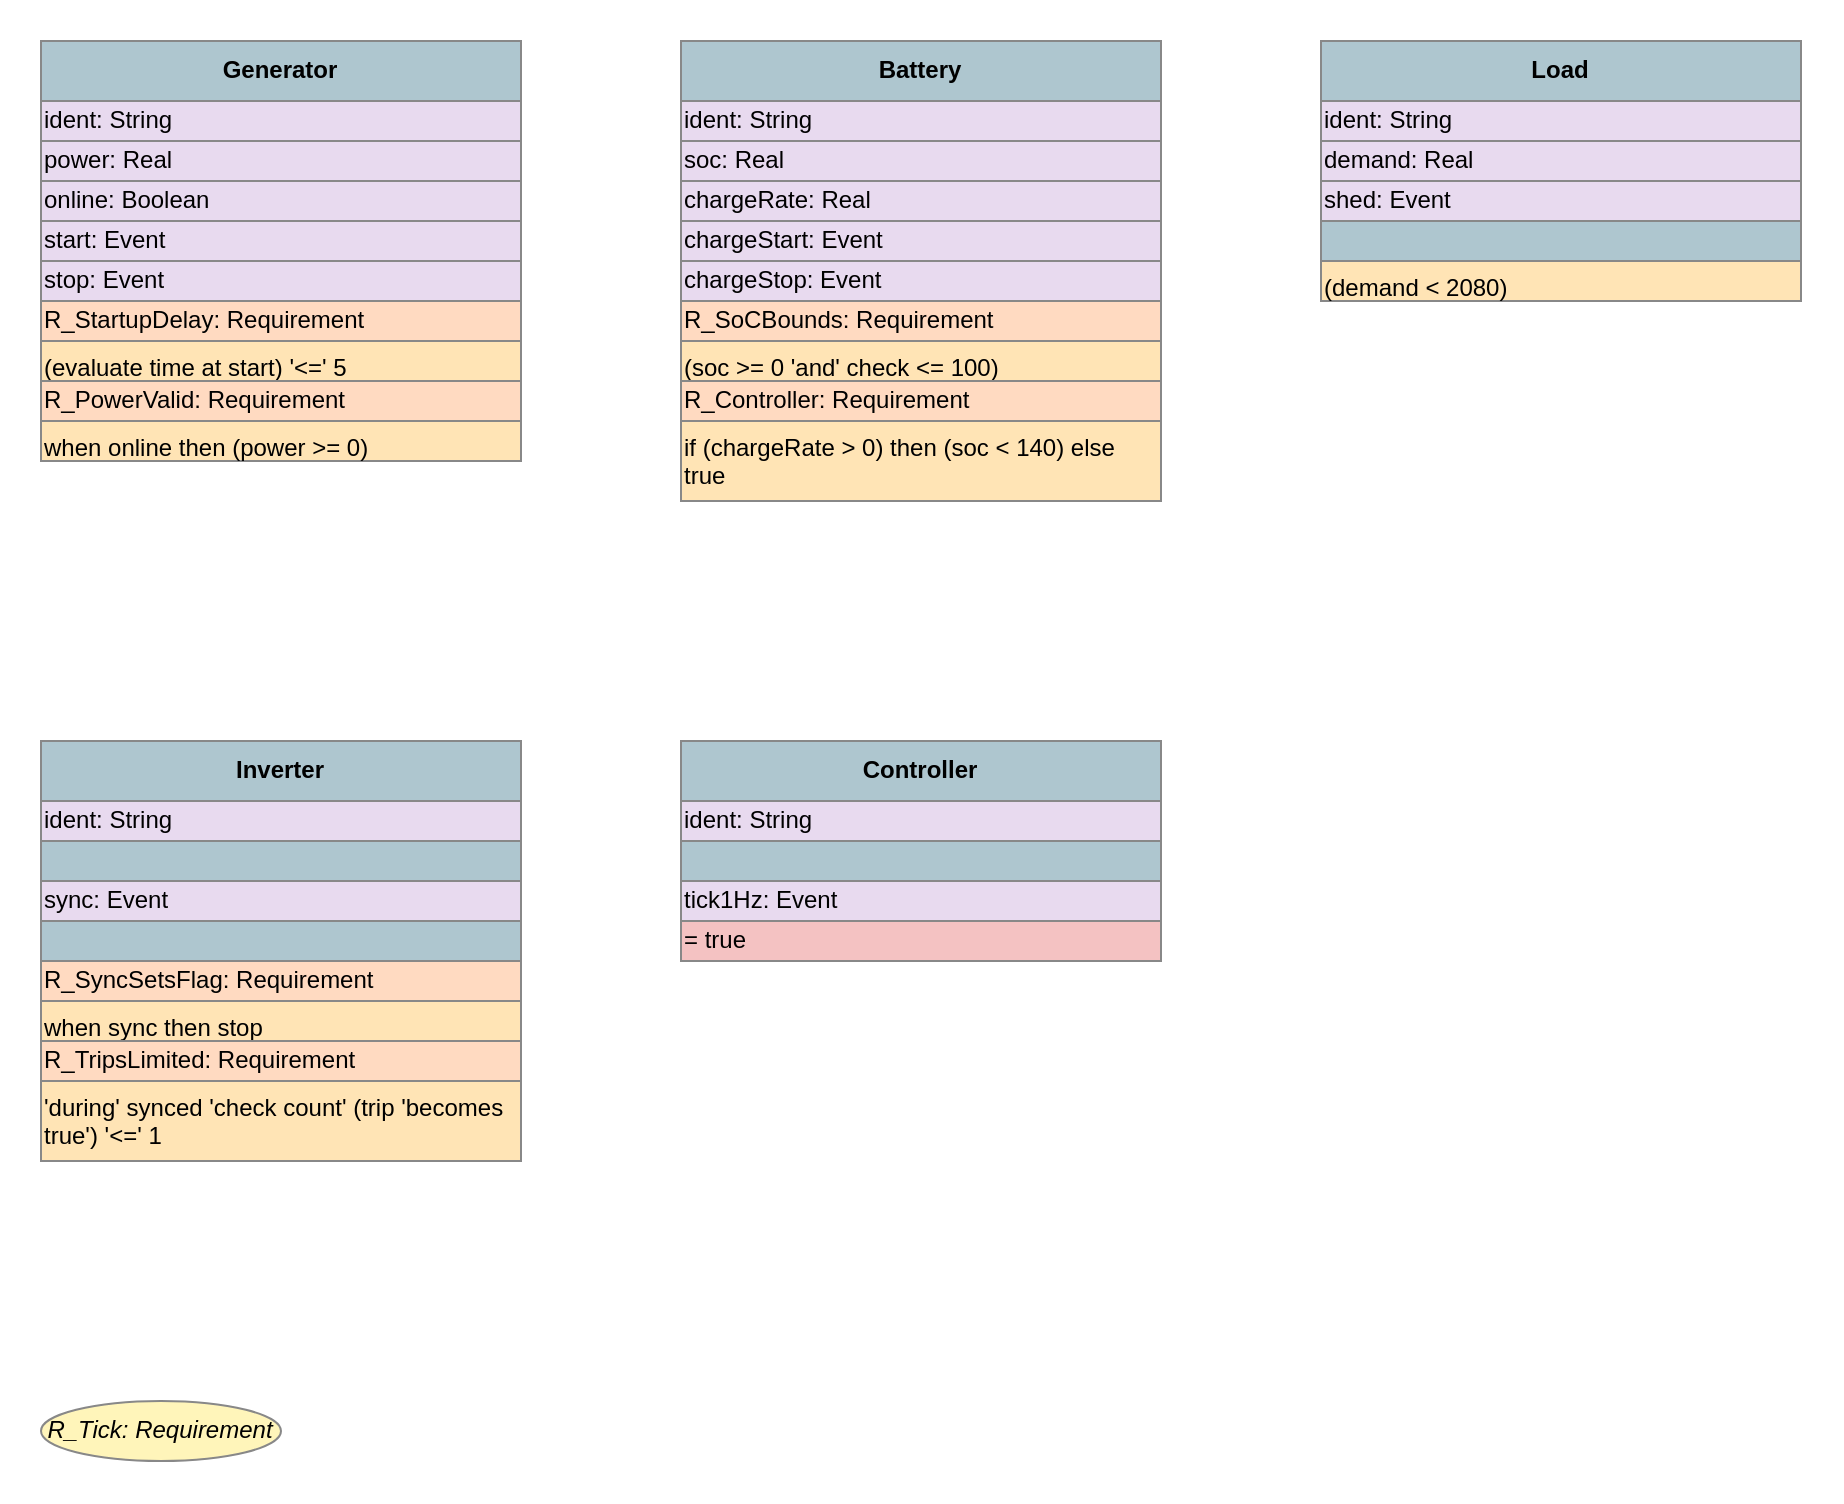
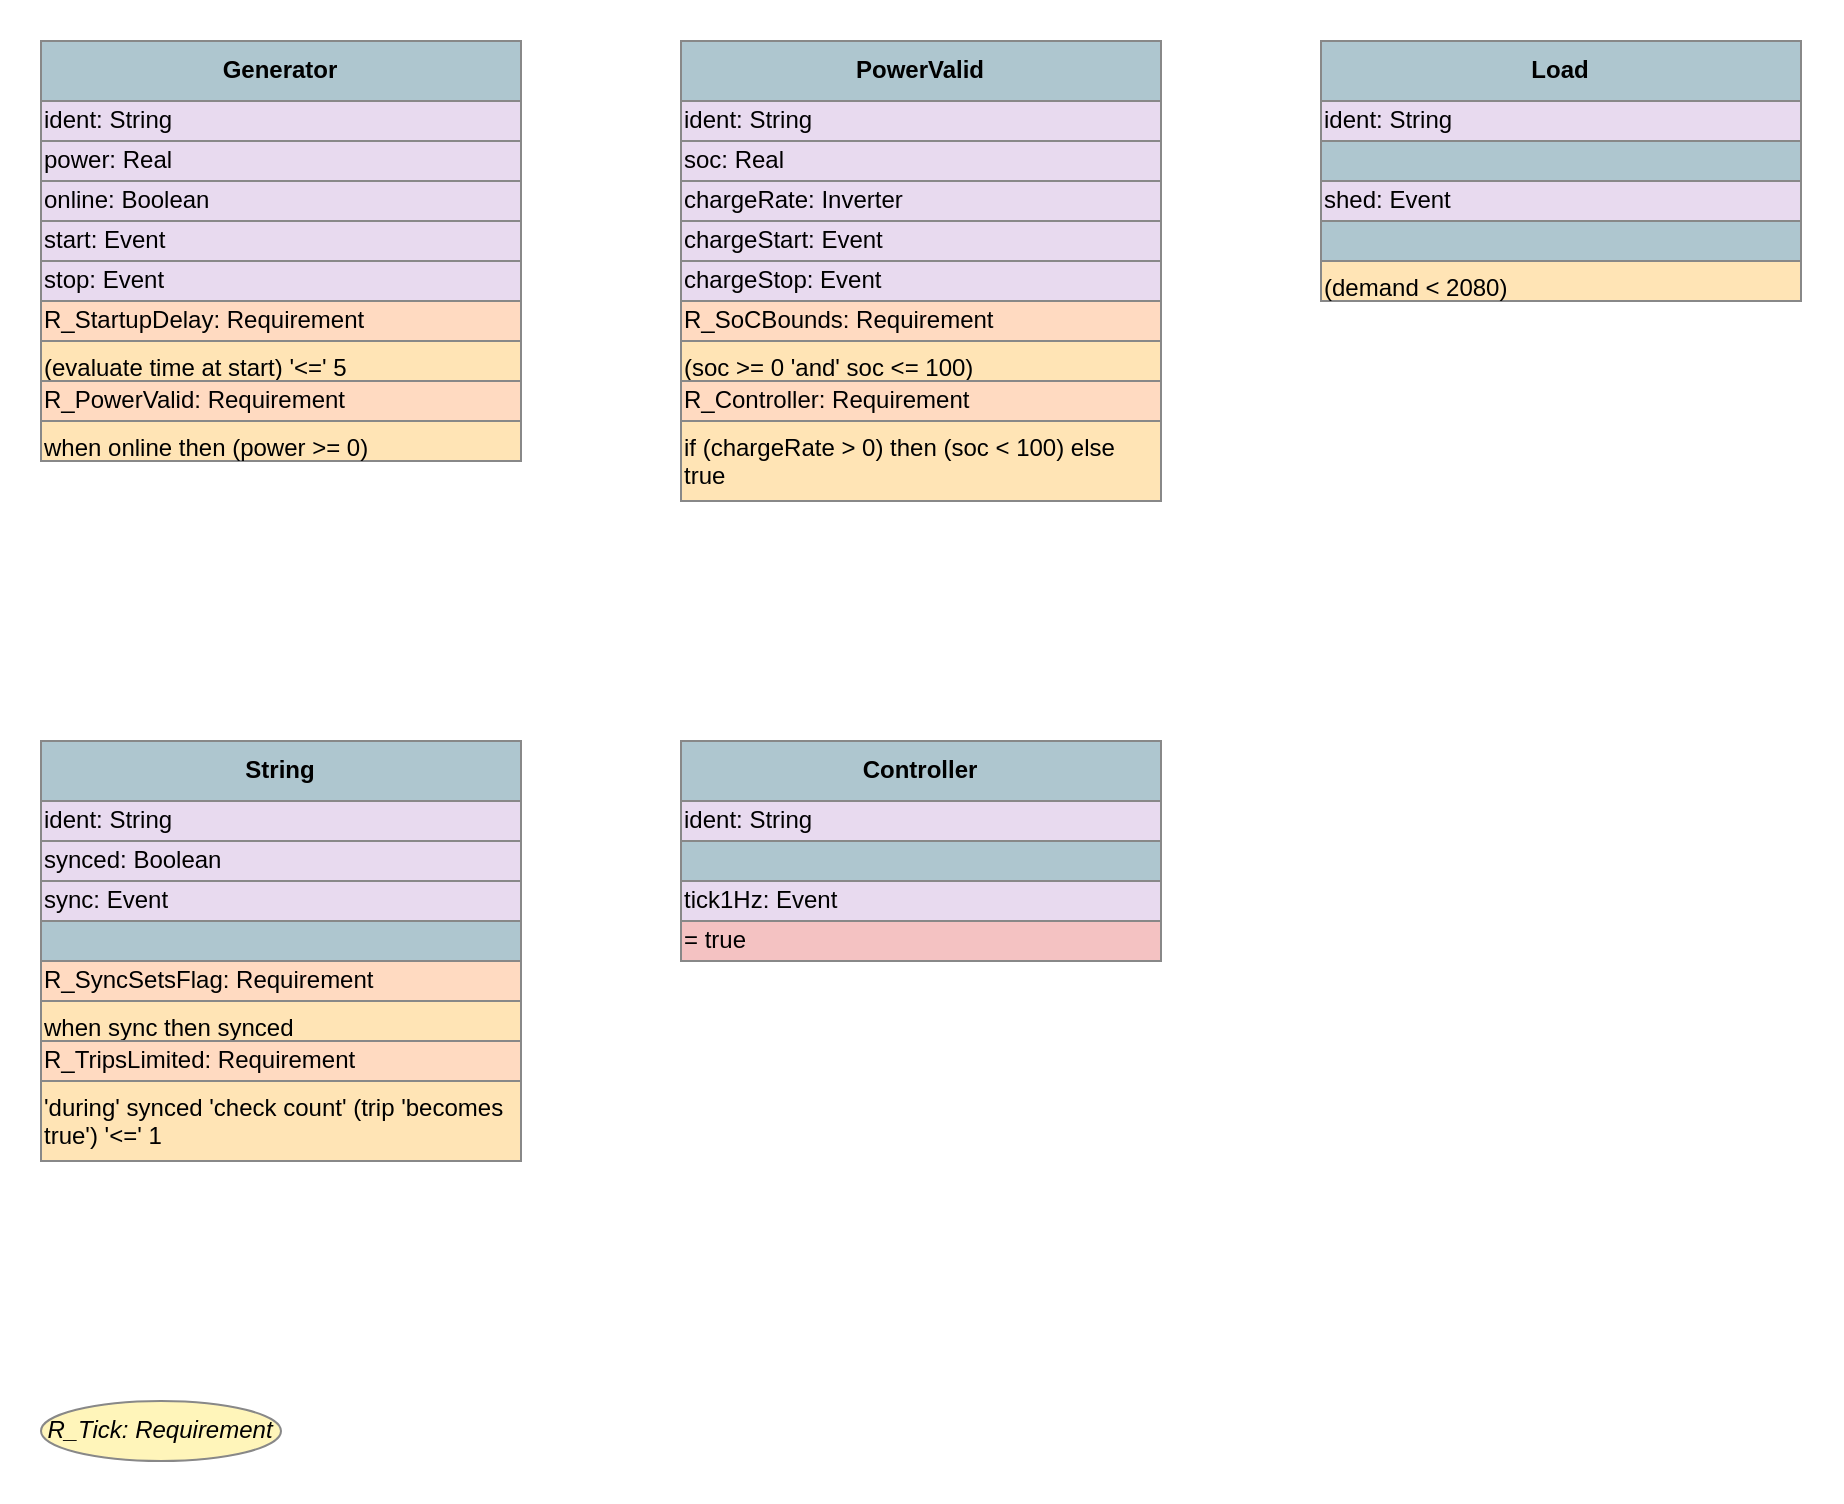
(921, 71) -> (921, 71)
(1561, 161) -> none
(783, 201) -> (813, 201)
(855, 369) -> (841, 369)
(923, 464) -> (923, 464)
(281, 771) -> (281, 771)
none -> (281, 861)
(163, 1029) -> (177, 1029)
